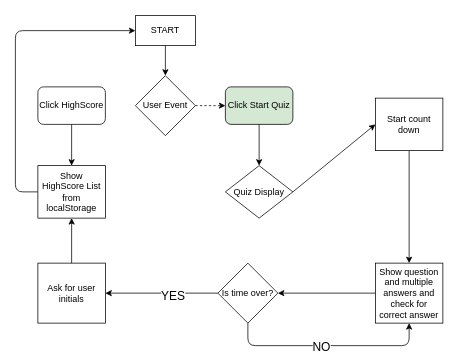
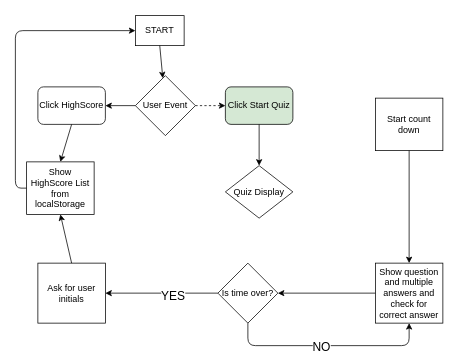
(165, 30) -> (160, 30)
none -> (123, 105)
(332, 160) -> none
(72, 192) -> (60, 188)
